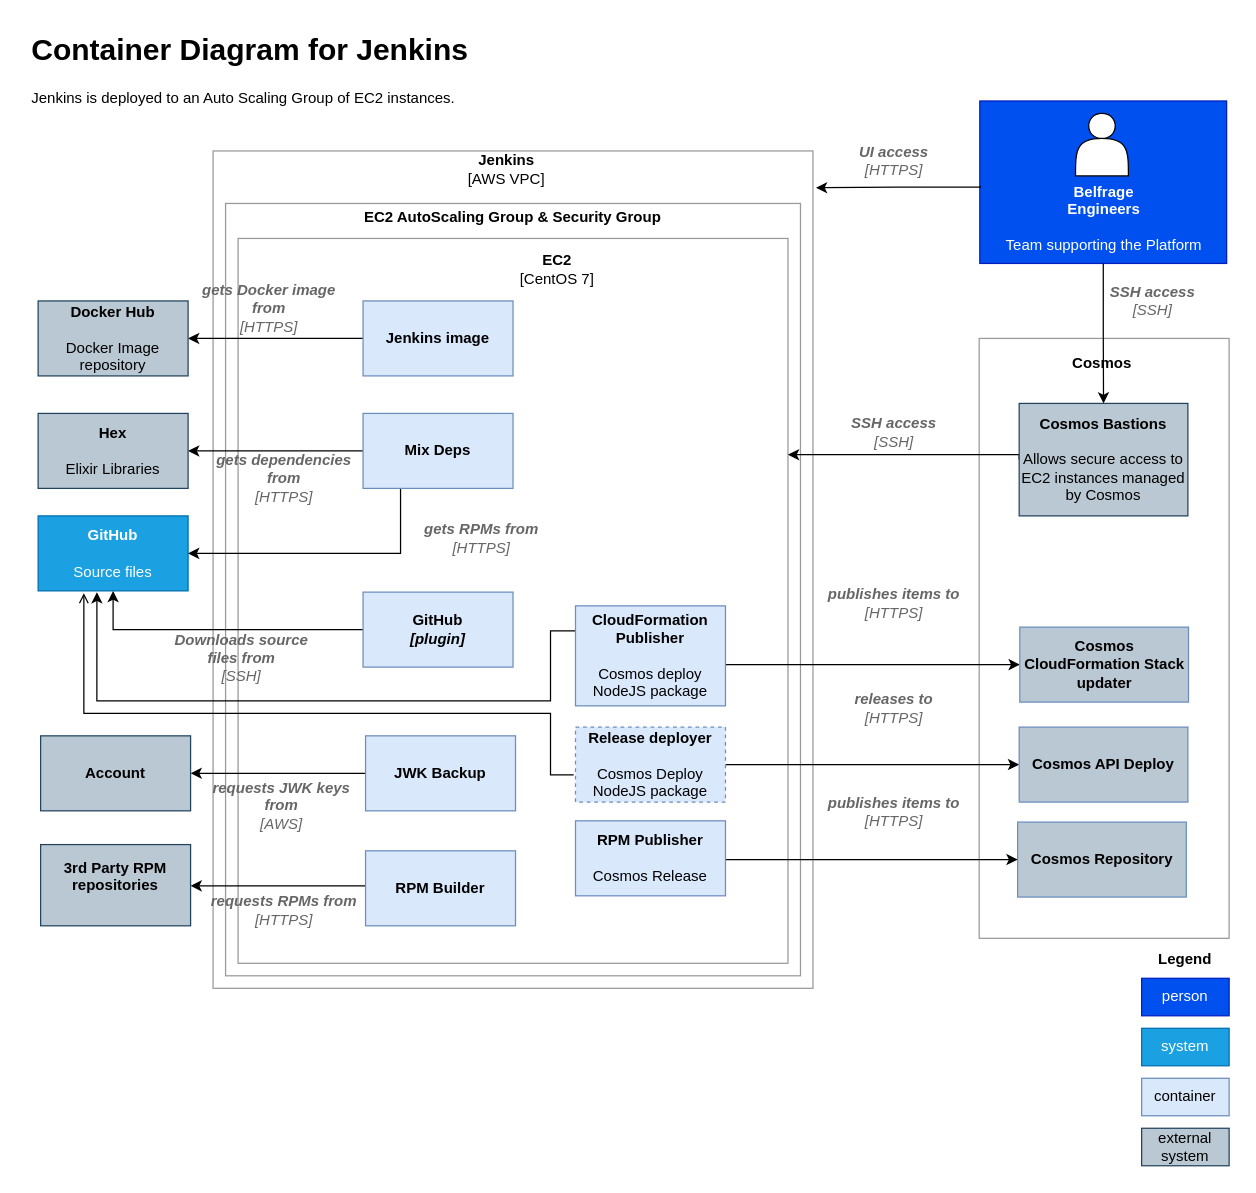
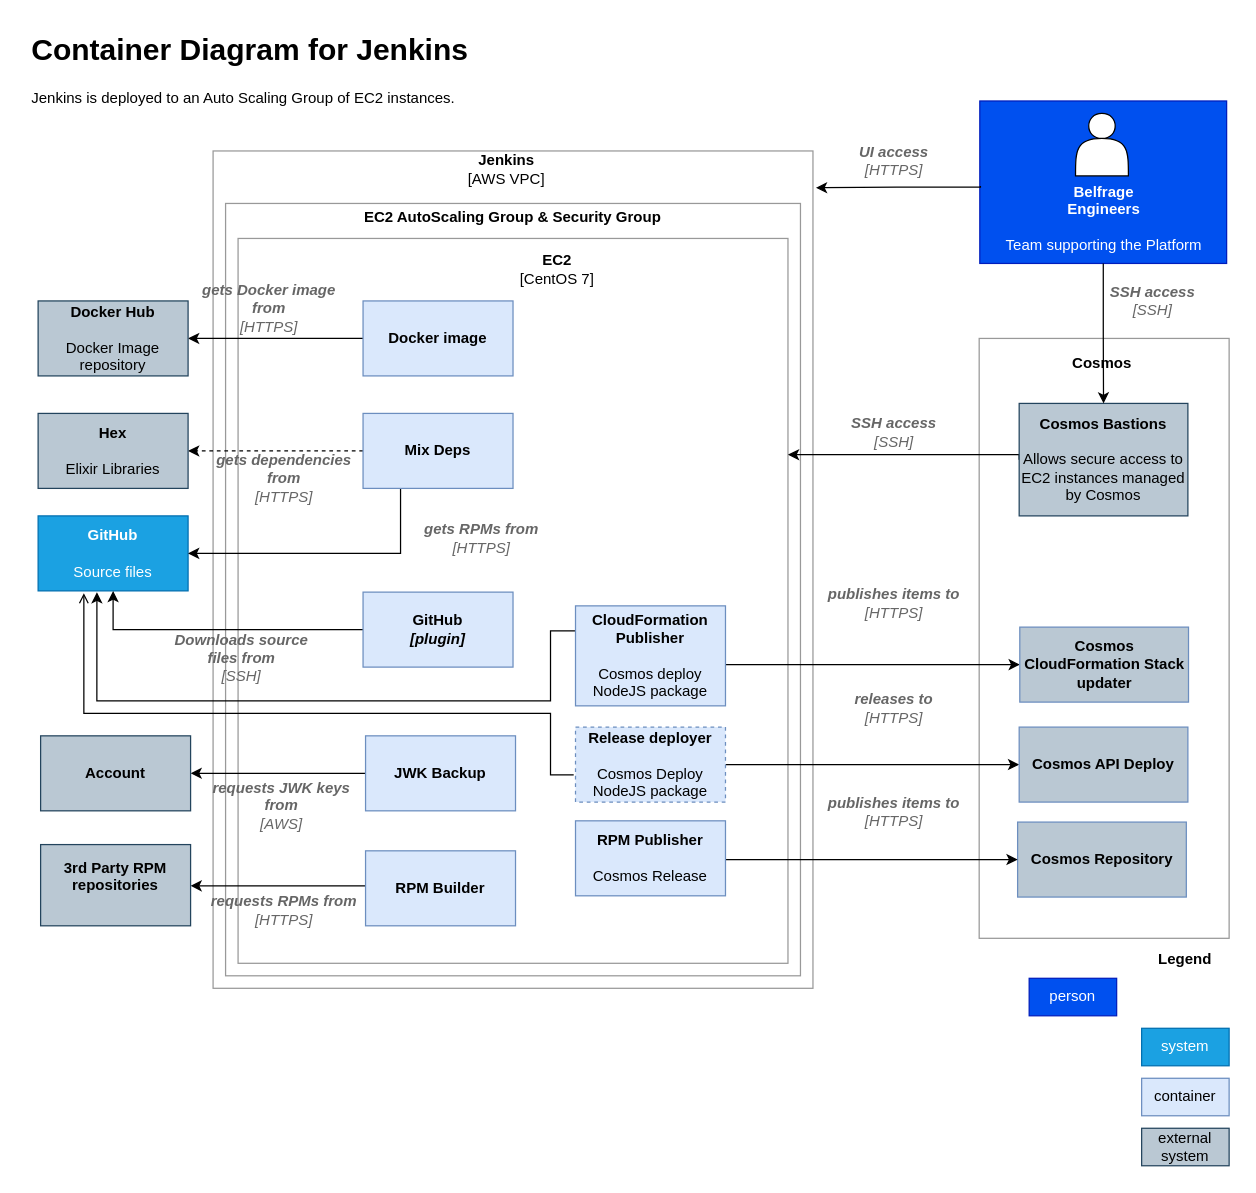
(438, 338) -> (438, 338)
(278, 451) -> (278, 451)
(1186, 997) -> (1073, 997)
